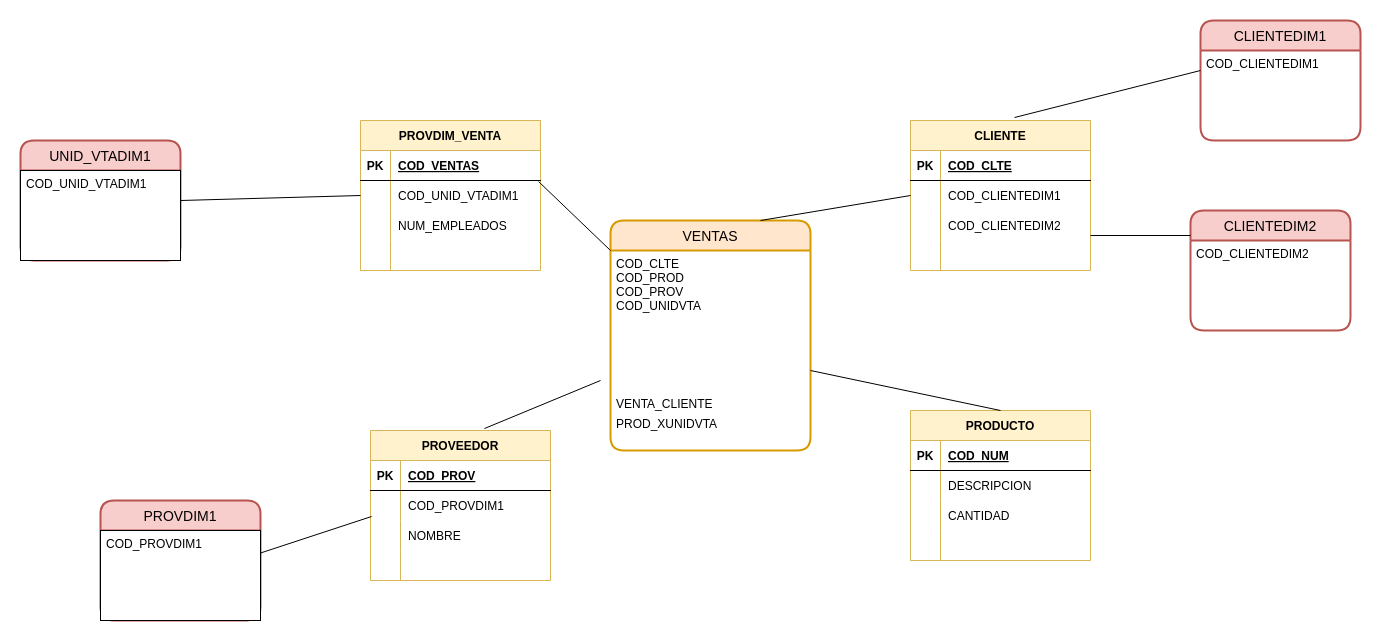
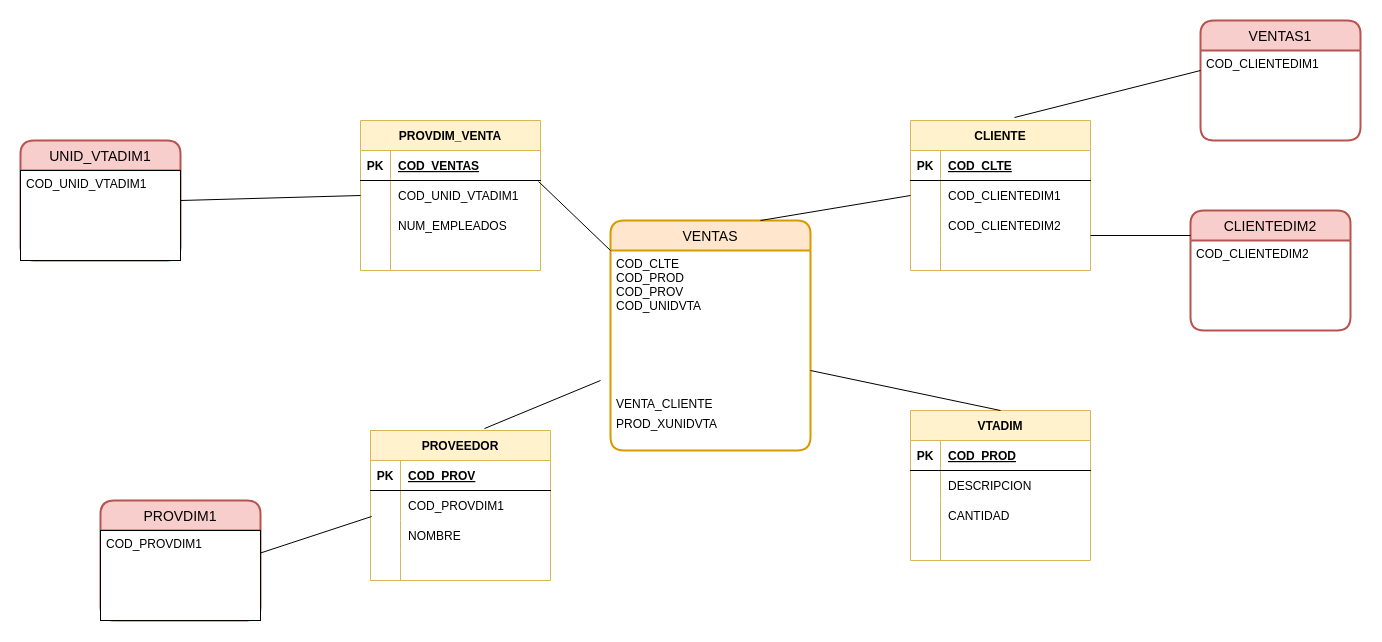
(1280, 36) -> (1280, 36)
(1000, 426) -> (1000, 426)
(972, 456) -> (975, 456)
